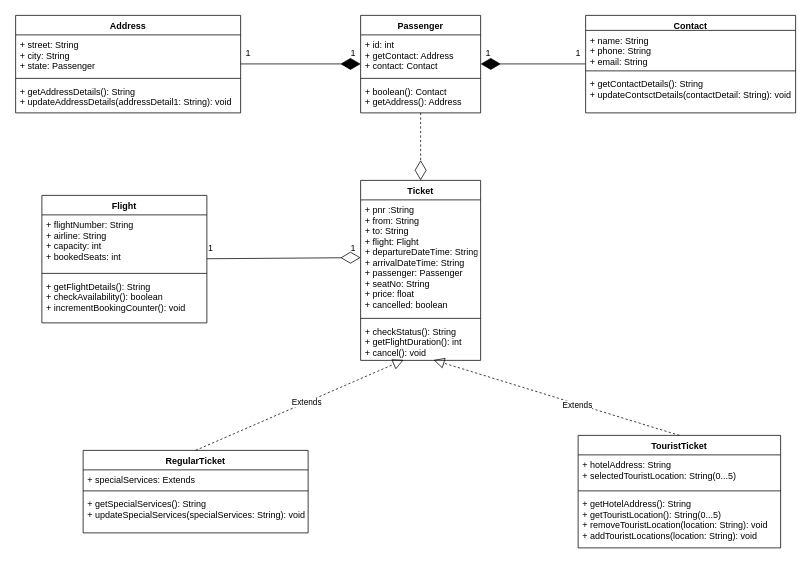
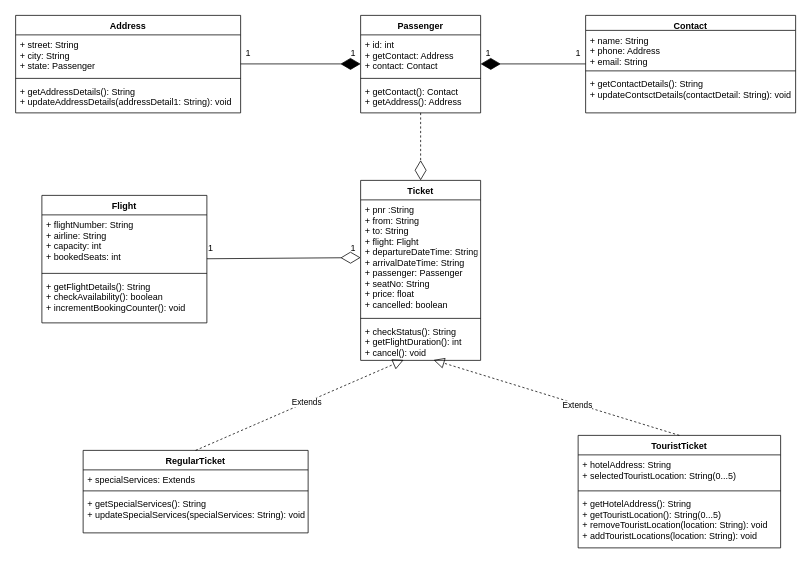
(620, 41) -> (620, 41)
(410, 92) -> (419, 92)
